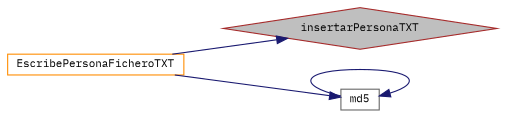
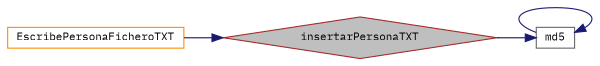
(252, 85) -> (511, 38)
